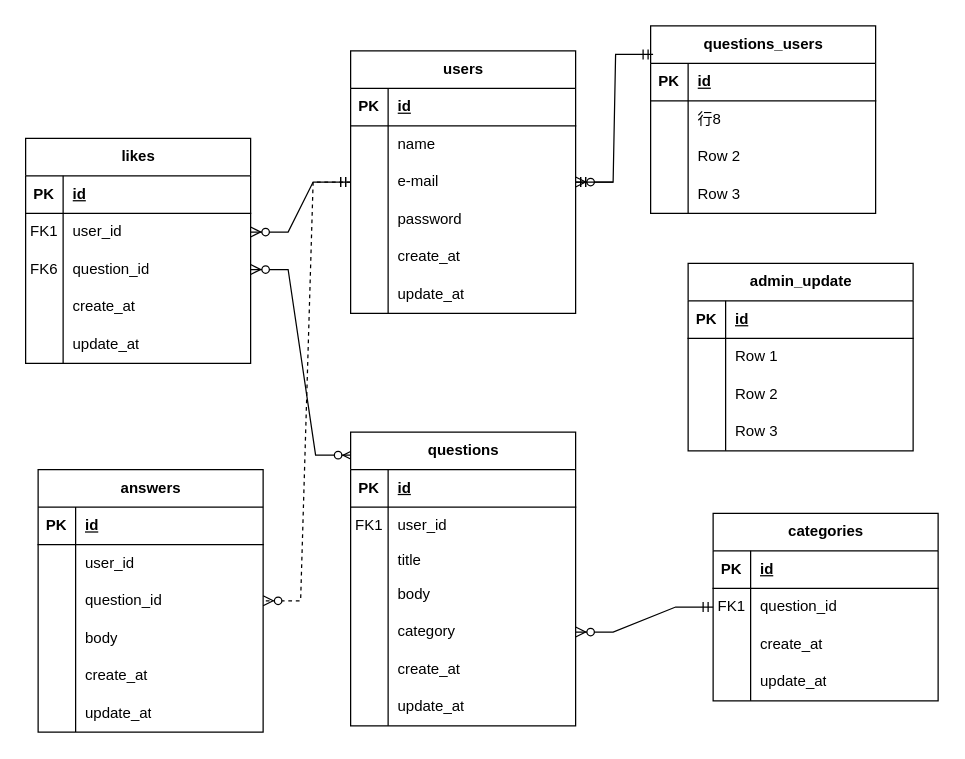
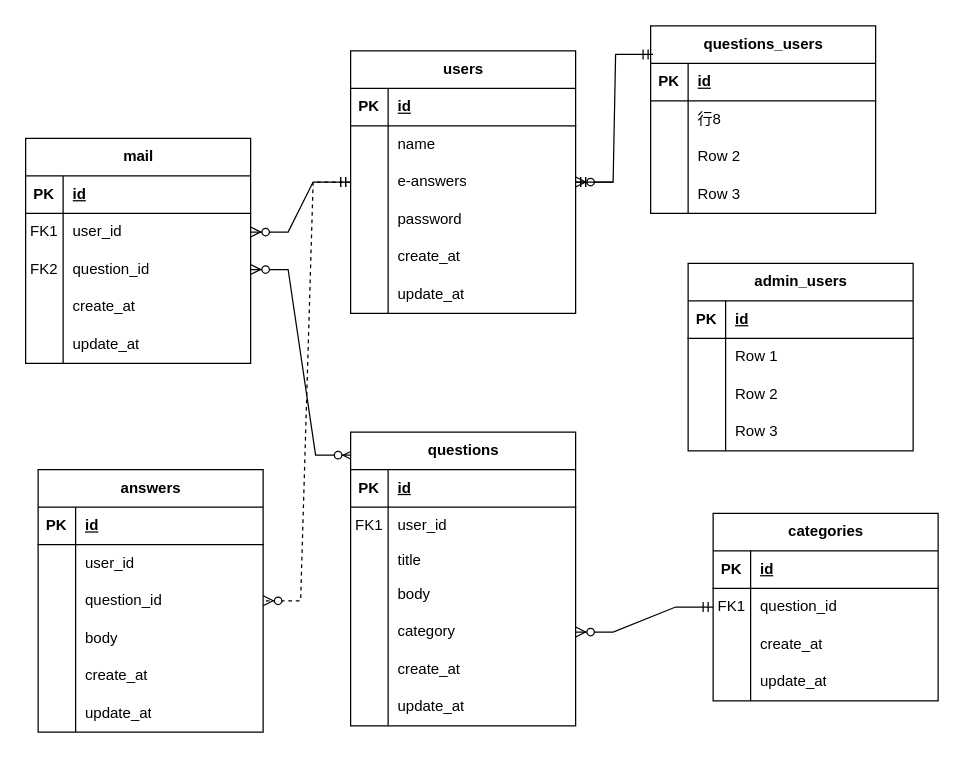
(139, 157) -> (139, 157)
(419, 182) -> (436, 182)
(44, 269) -> (44, 269)
(801, 282) -> (801, 282)
